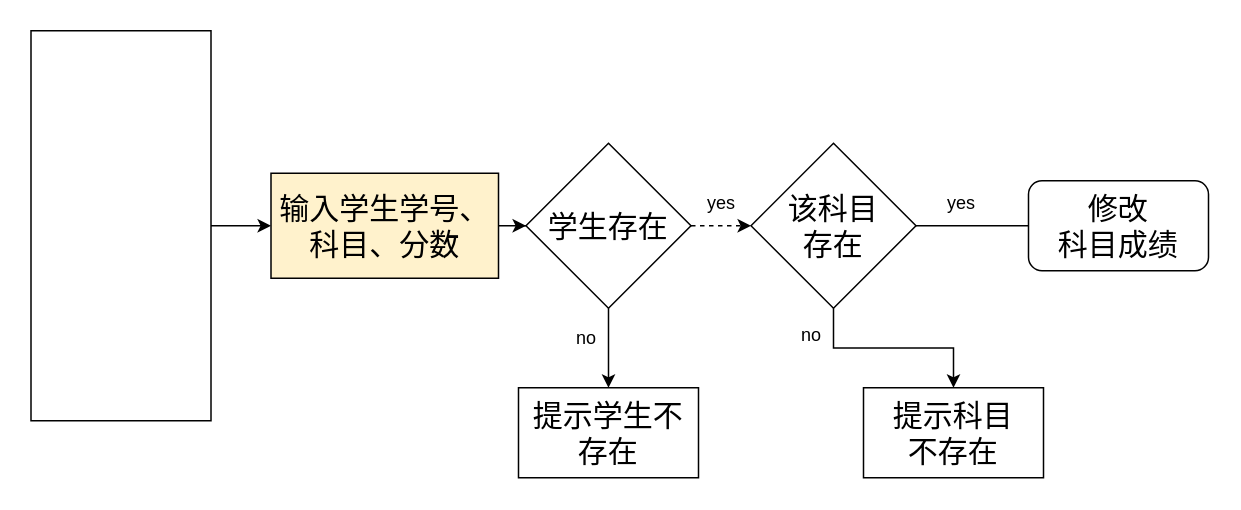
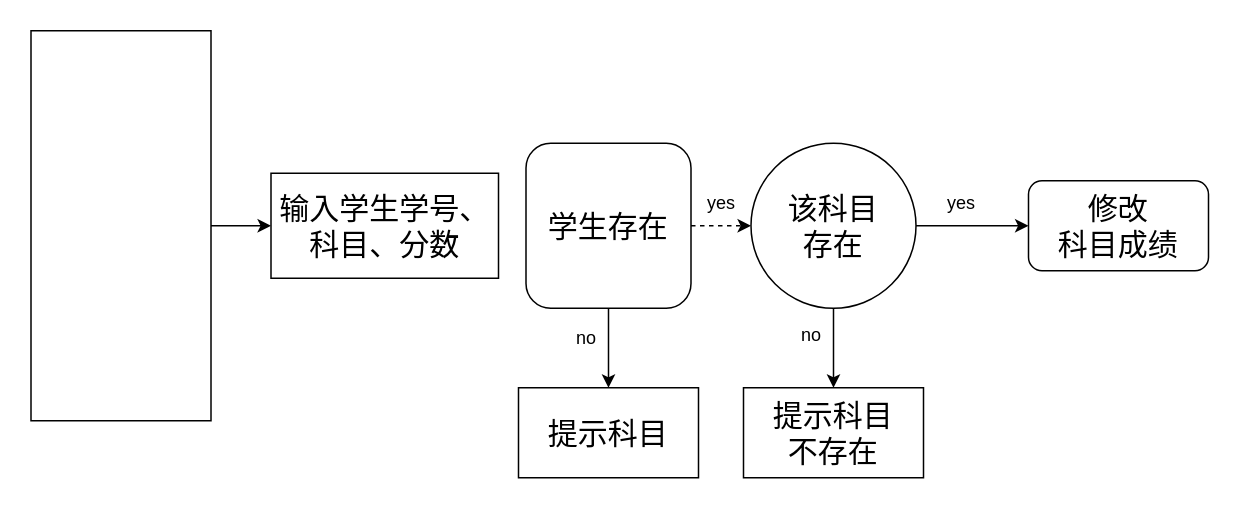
(385, 226) -> (385, 226)
(517, 226) -> none
(608, 226) -> (608, 226)
(833, 226) -> (833, 226)
(1021, 226) -> (1017, 226)
(608, 433) -> (608, 433)
(953, 433) -> (833, 433)
